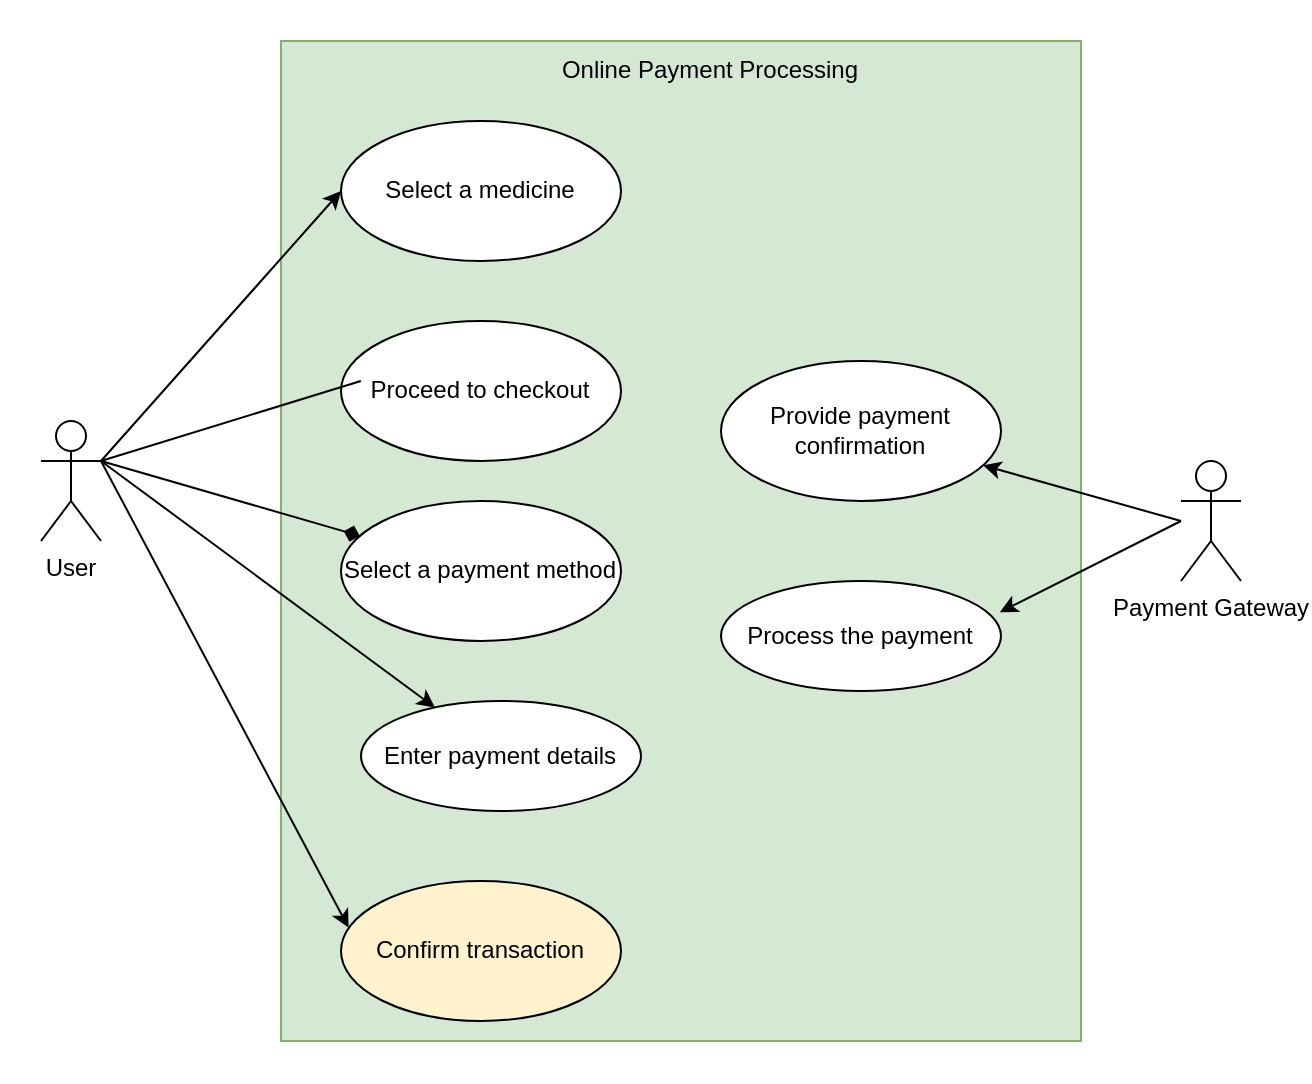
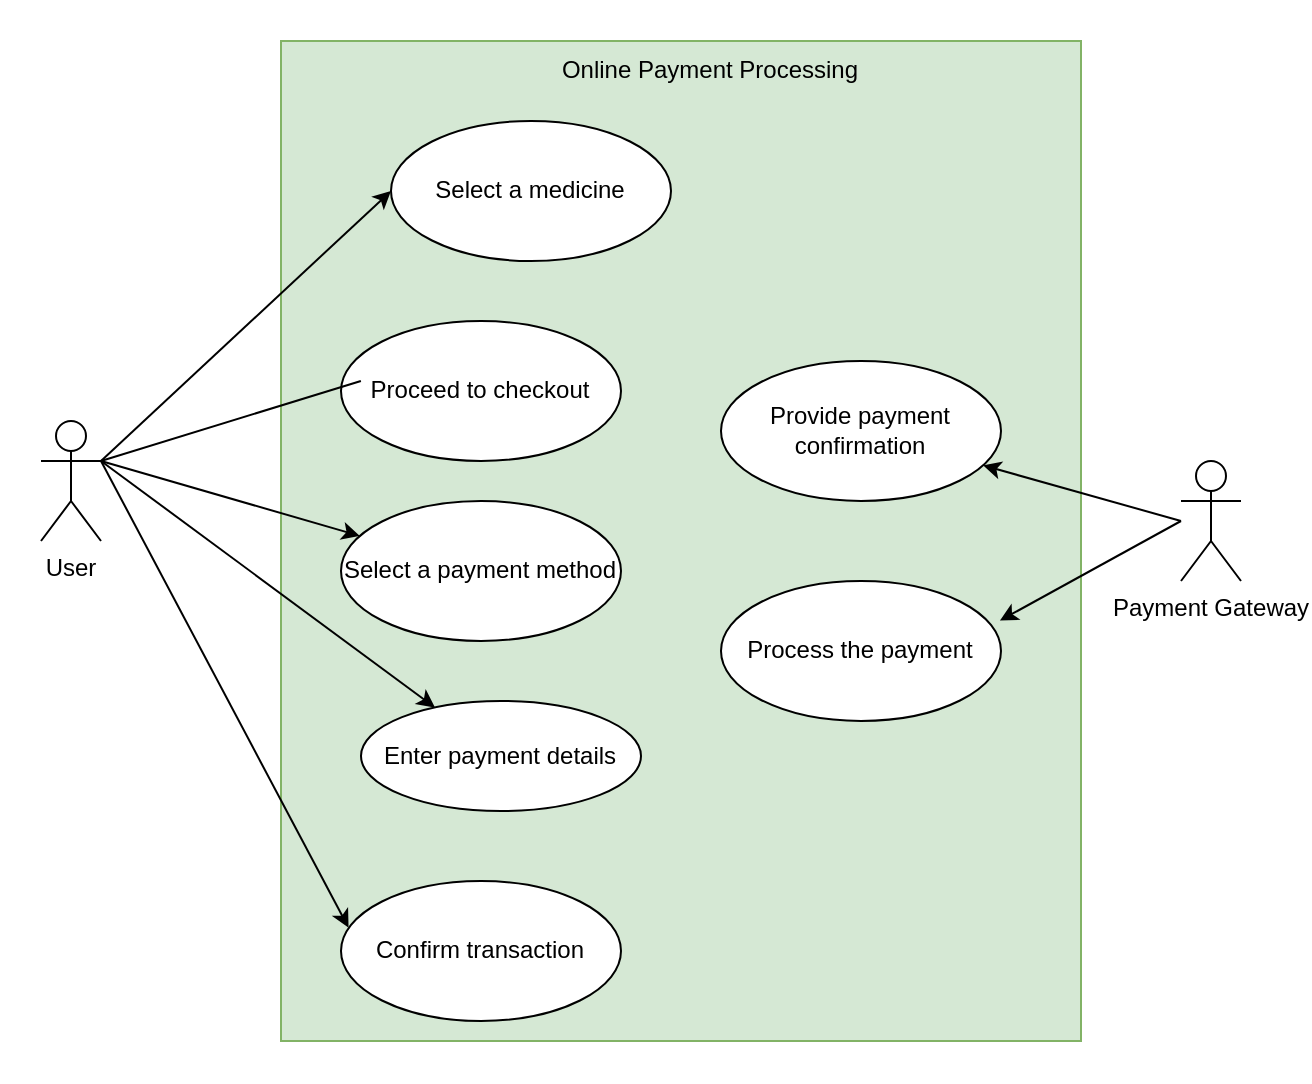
(481, 191) -> (531, 191)
(344, 531) -> (345, 532)
(861, 636) -> (861, 651)
(481, 951) -> (481, 951)
